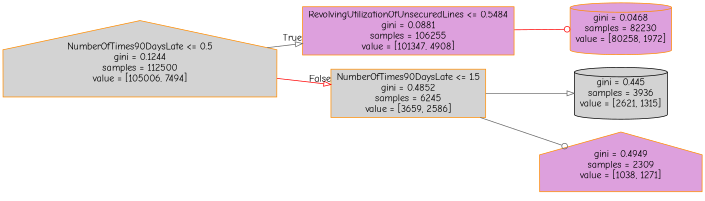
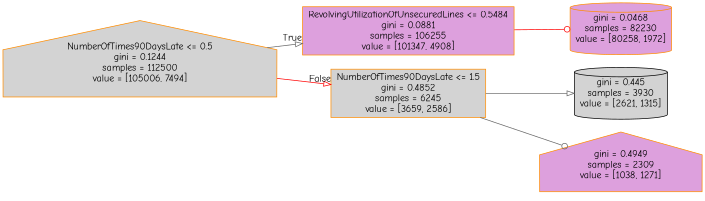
(621, 93) -> (621, 93)
